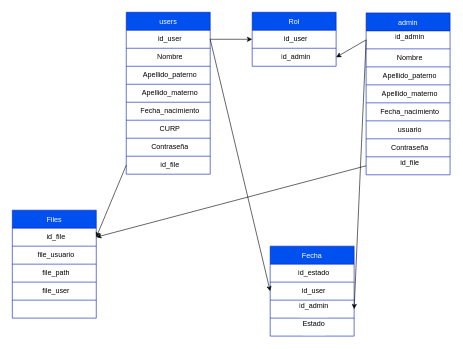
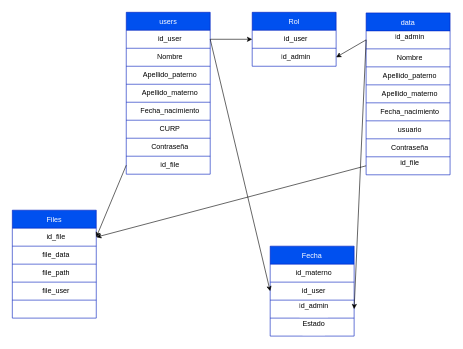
(408, 22) -> (408, 22)
(56, 255) -> (56, 255)
(314, 273) -> (314, 273)
